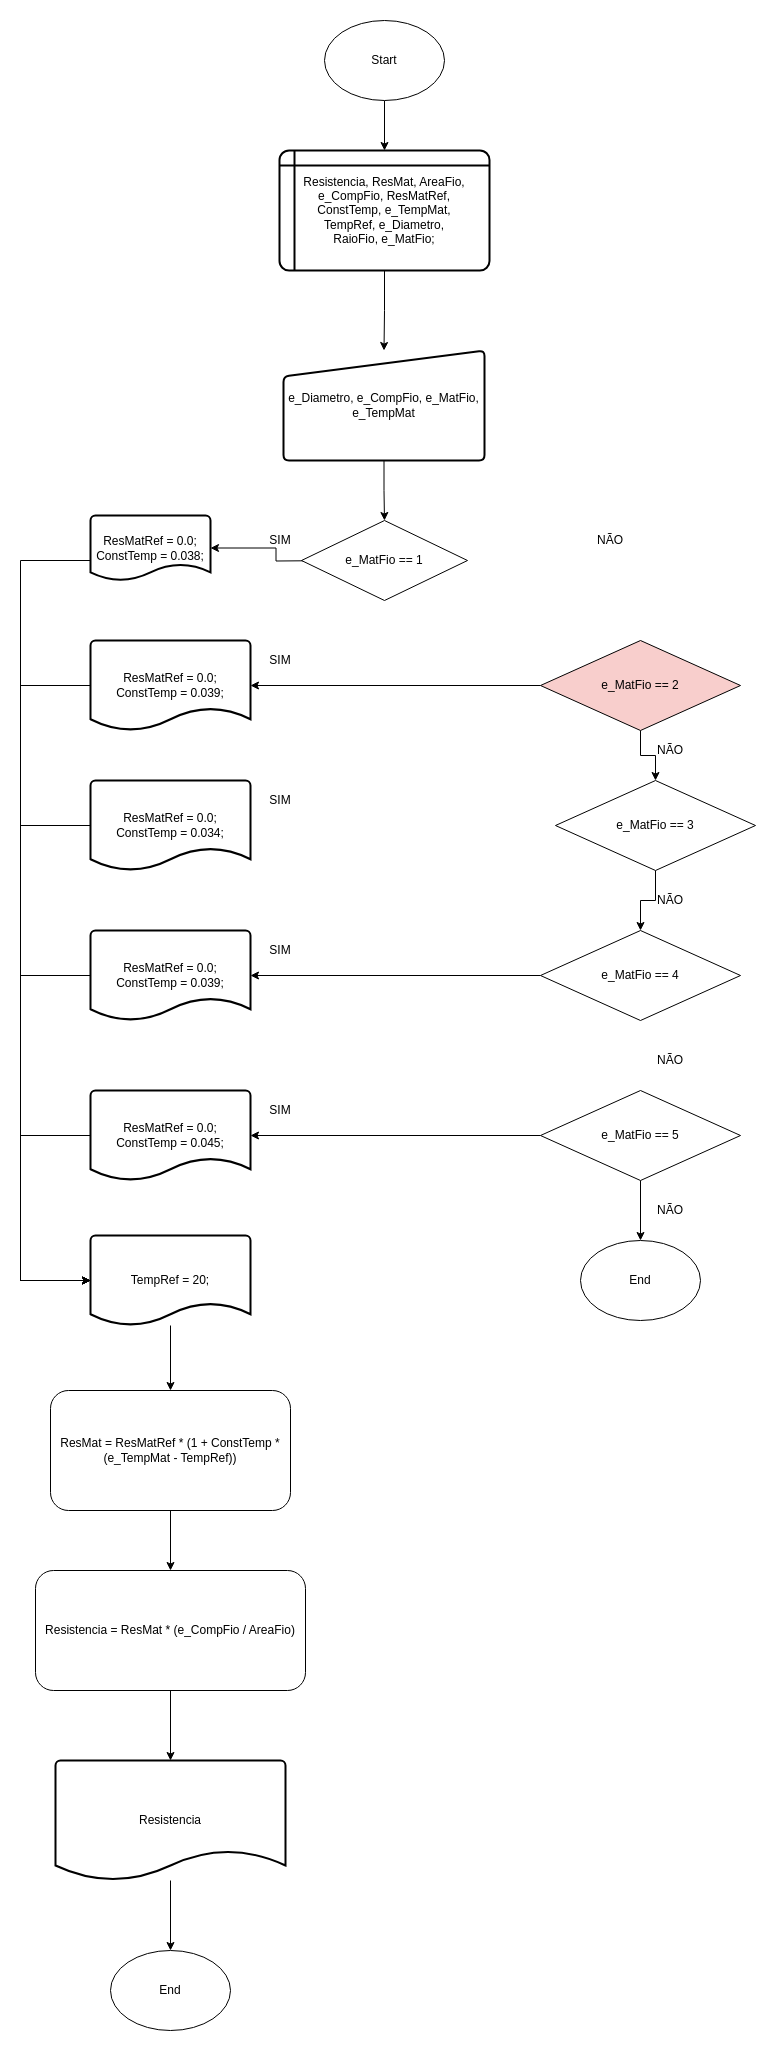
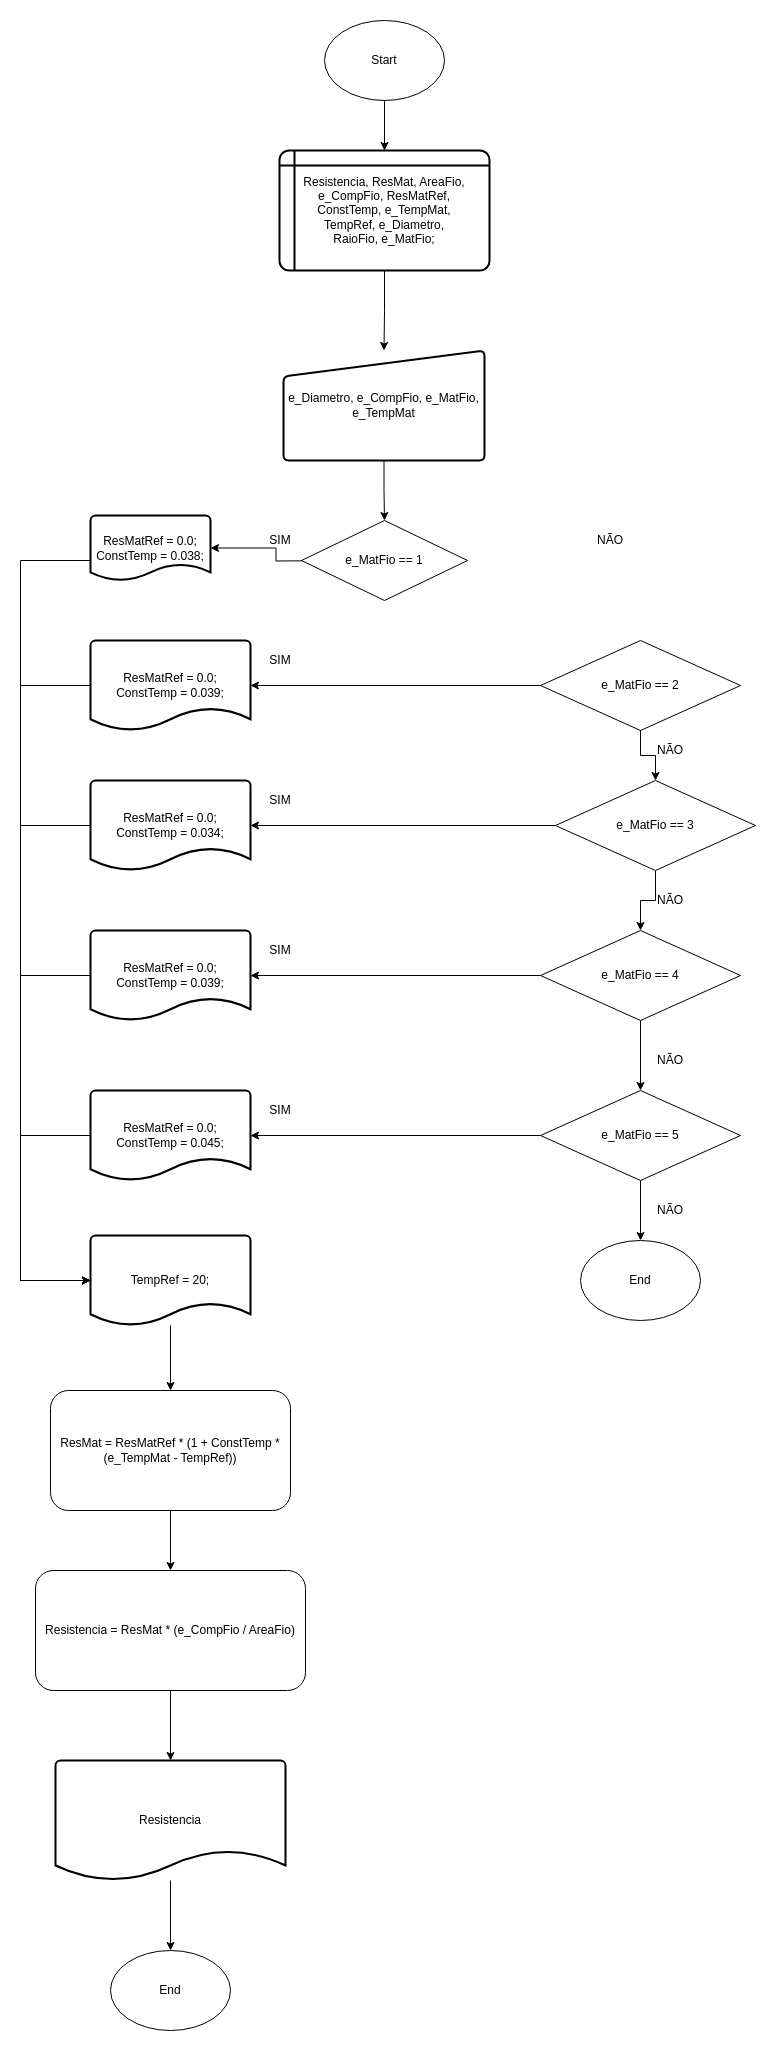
(641, 686) -> (641, 686)
none -> (406, 826)
none -> (641, 1052)
